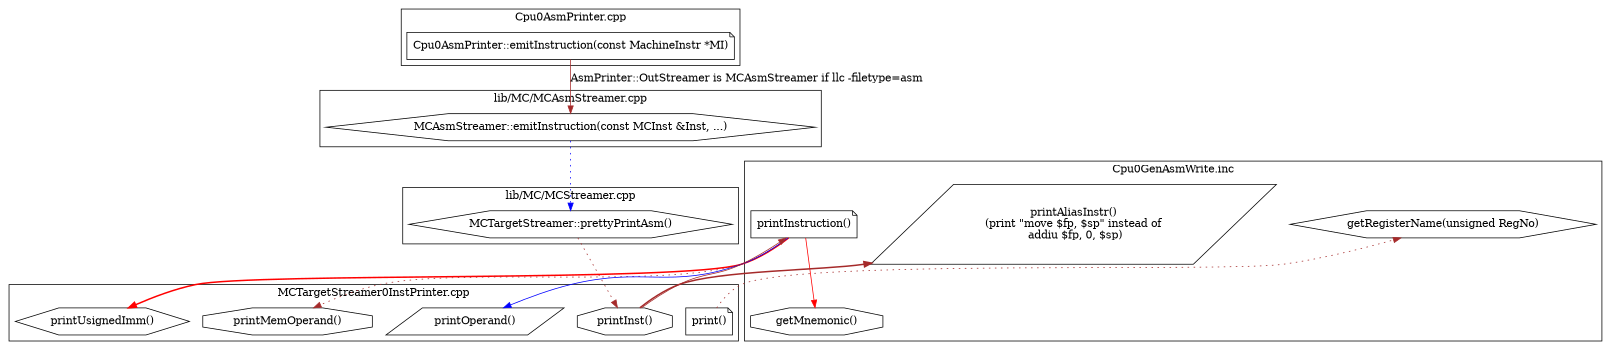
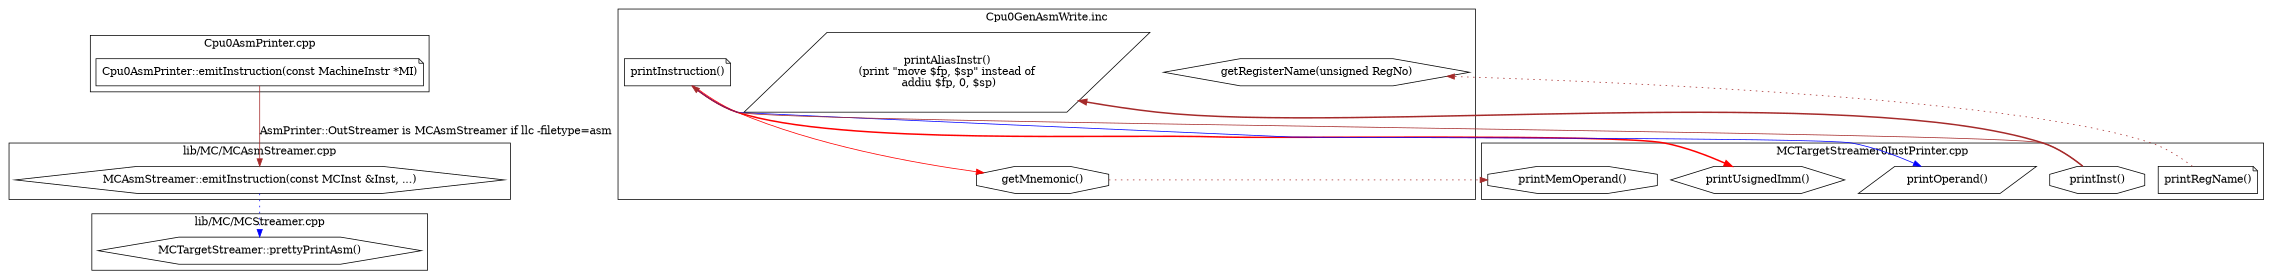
(596, 269) -> none
(557, 277) -> (1294, 180)
(709, 321) -> (2208, 180)
